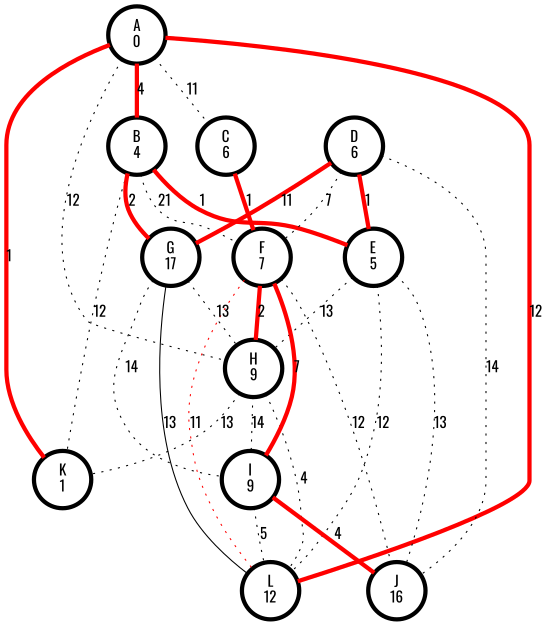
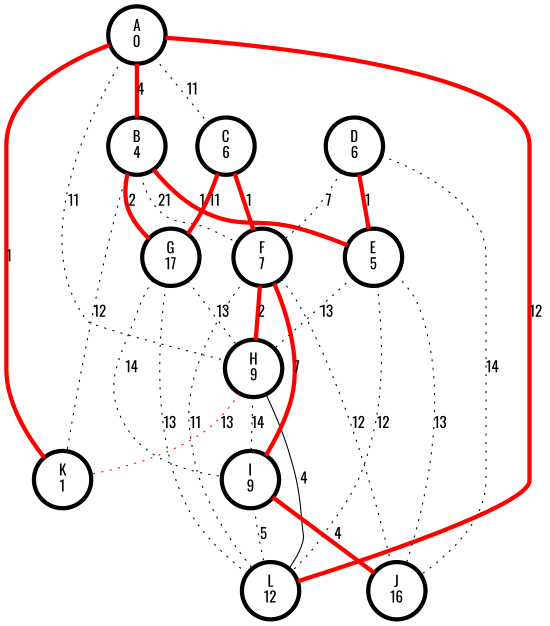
(74, 202) -> (74, 202)
(265, 205) -> (205, 205)
(190, 426) -> (190, 426)
(166, 443) -> (166, 443)
(174, 449) -> (174, 449)
(297, 481) -> (297, 481)
